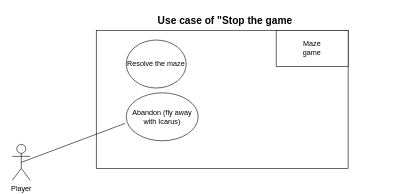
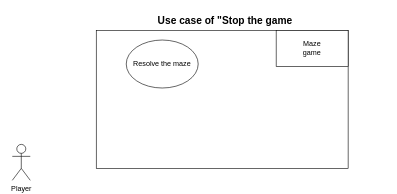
(156, 64) -> (162, 64)
(162, 117) -> none
(74, 142) -> none
